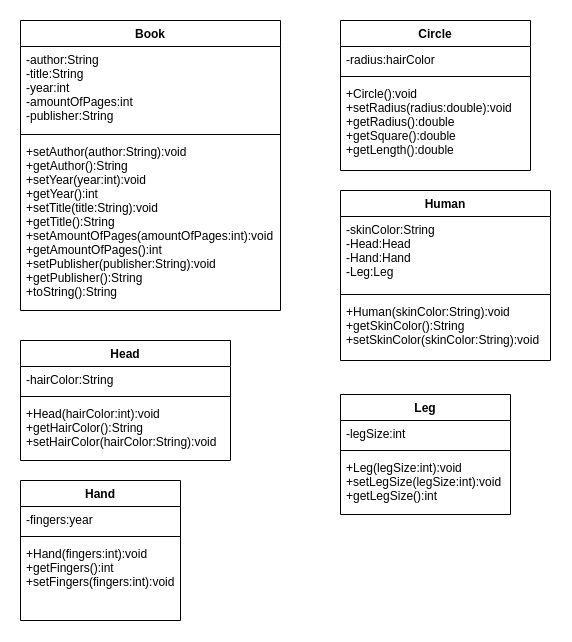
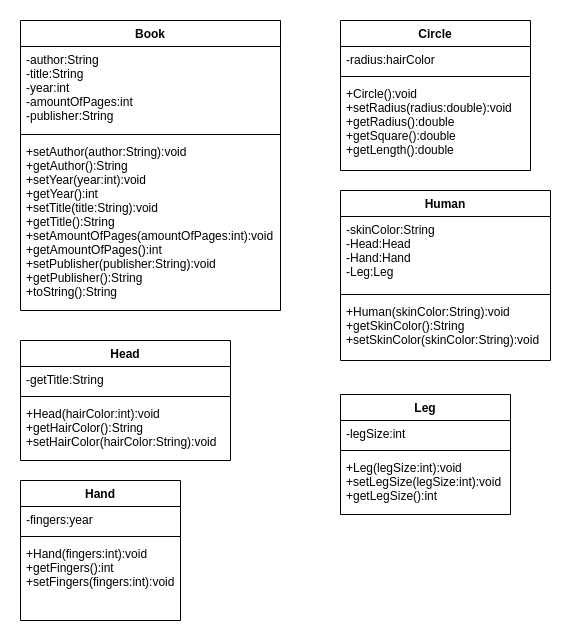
(77, 380) -> (74, 380)
